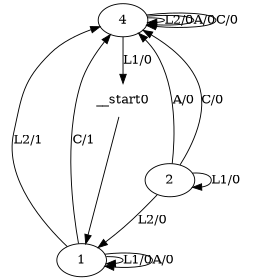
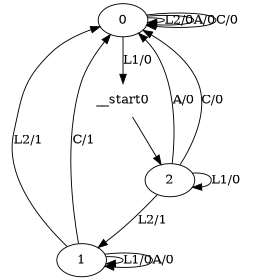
(123, 20) -> (123, 20)
(103, 176) -> (144, 137)
(152, 220) -> (152, 220)
